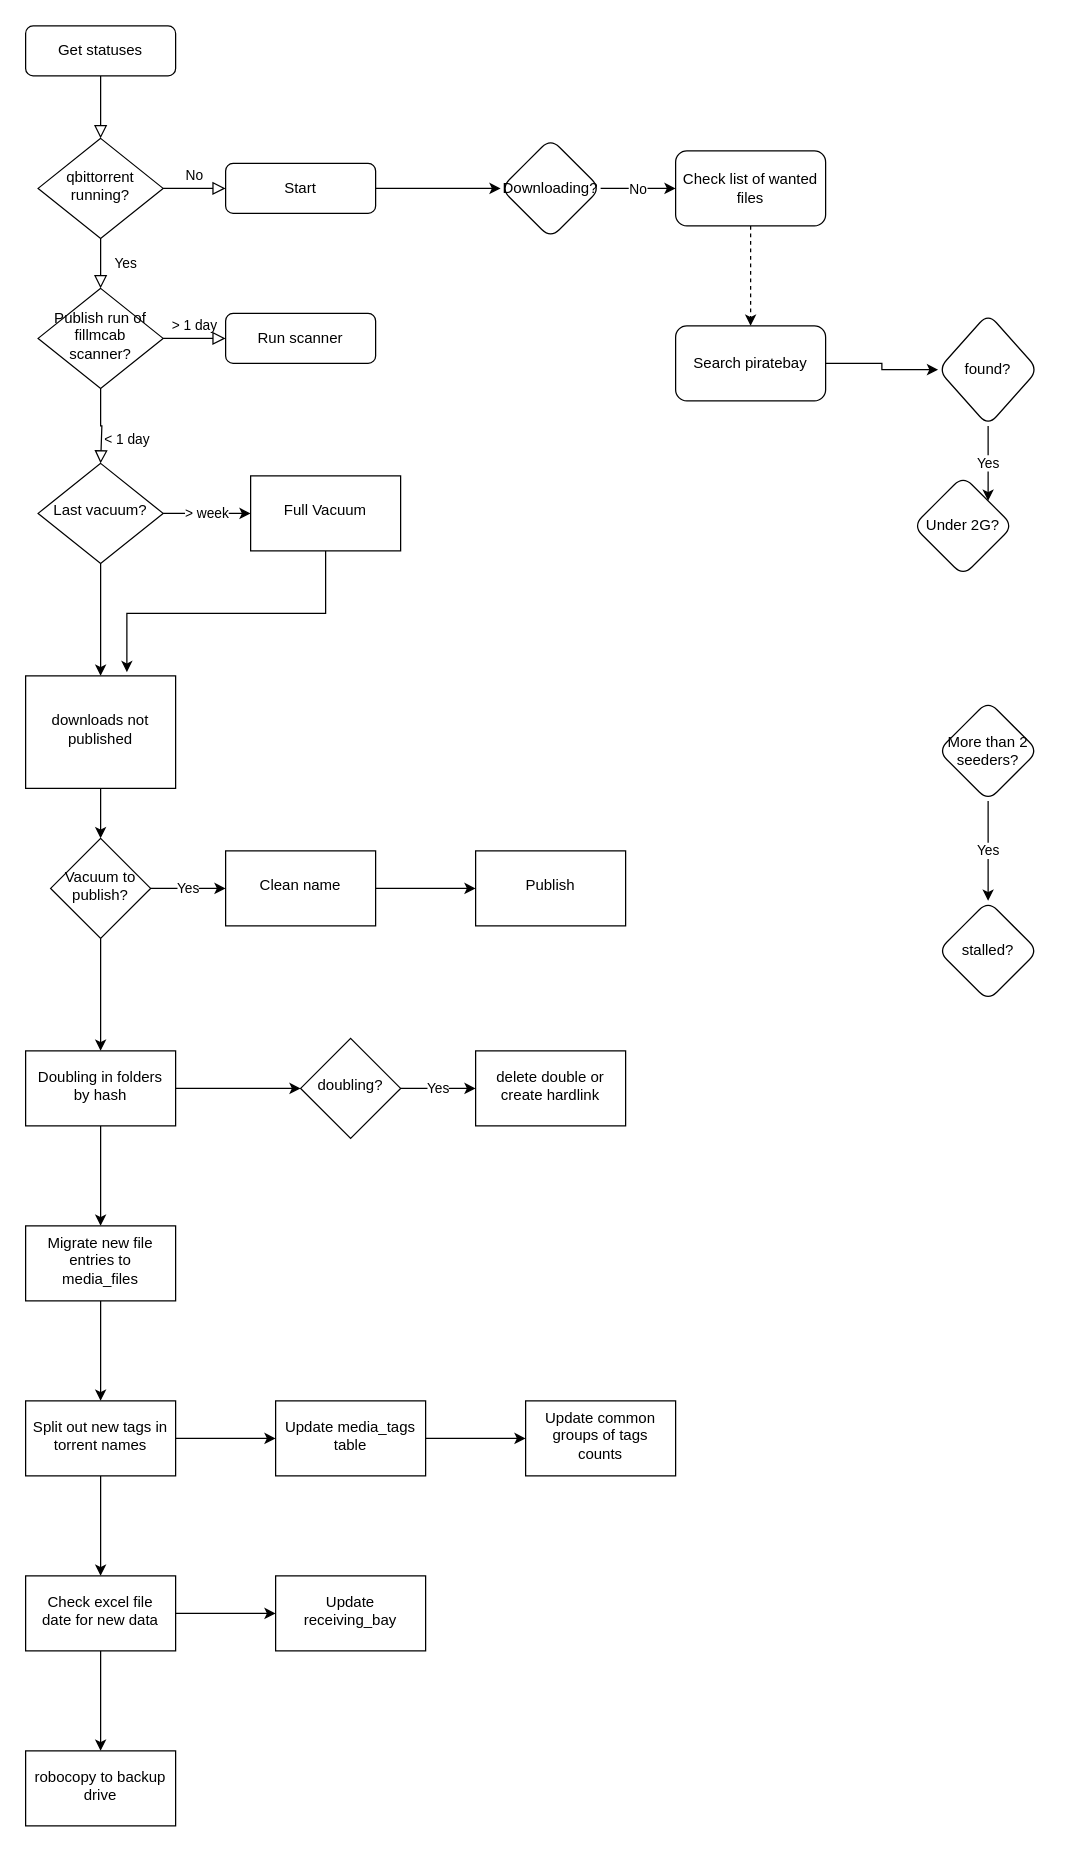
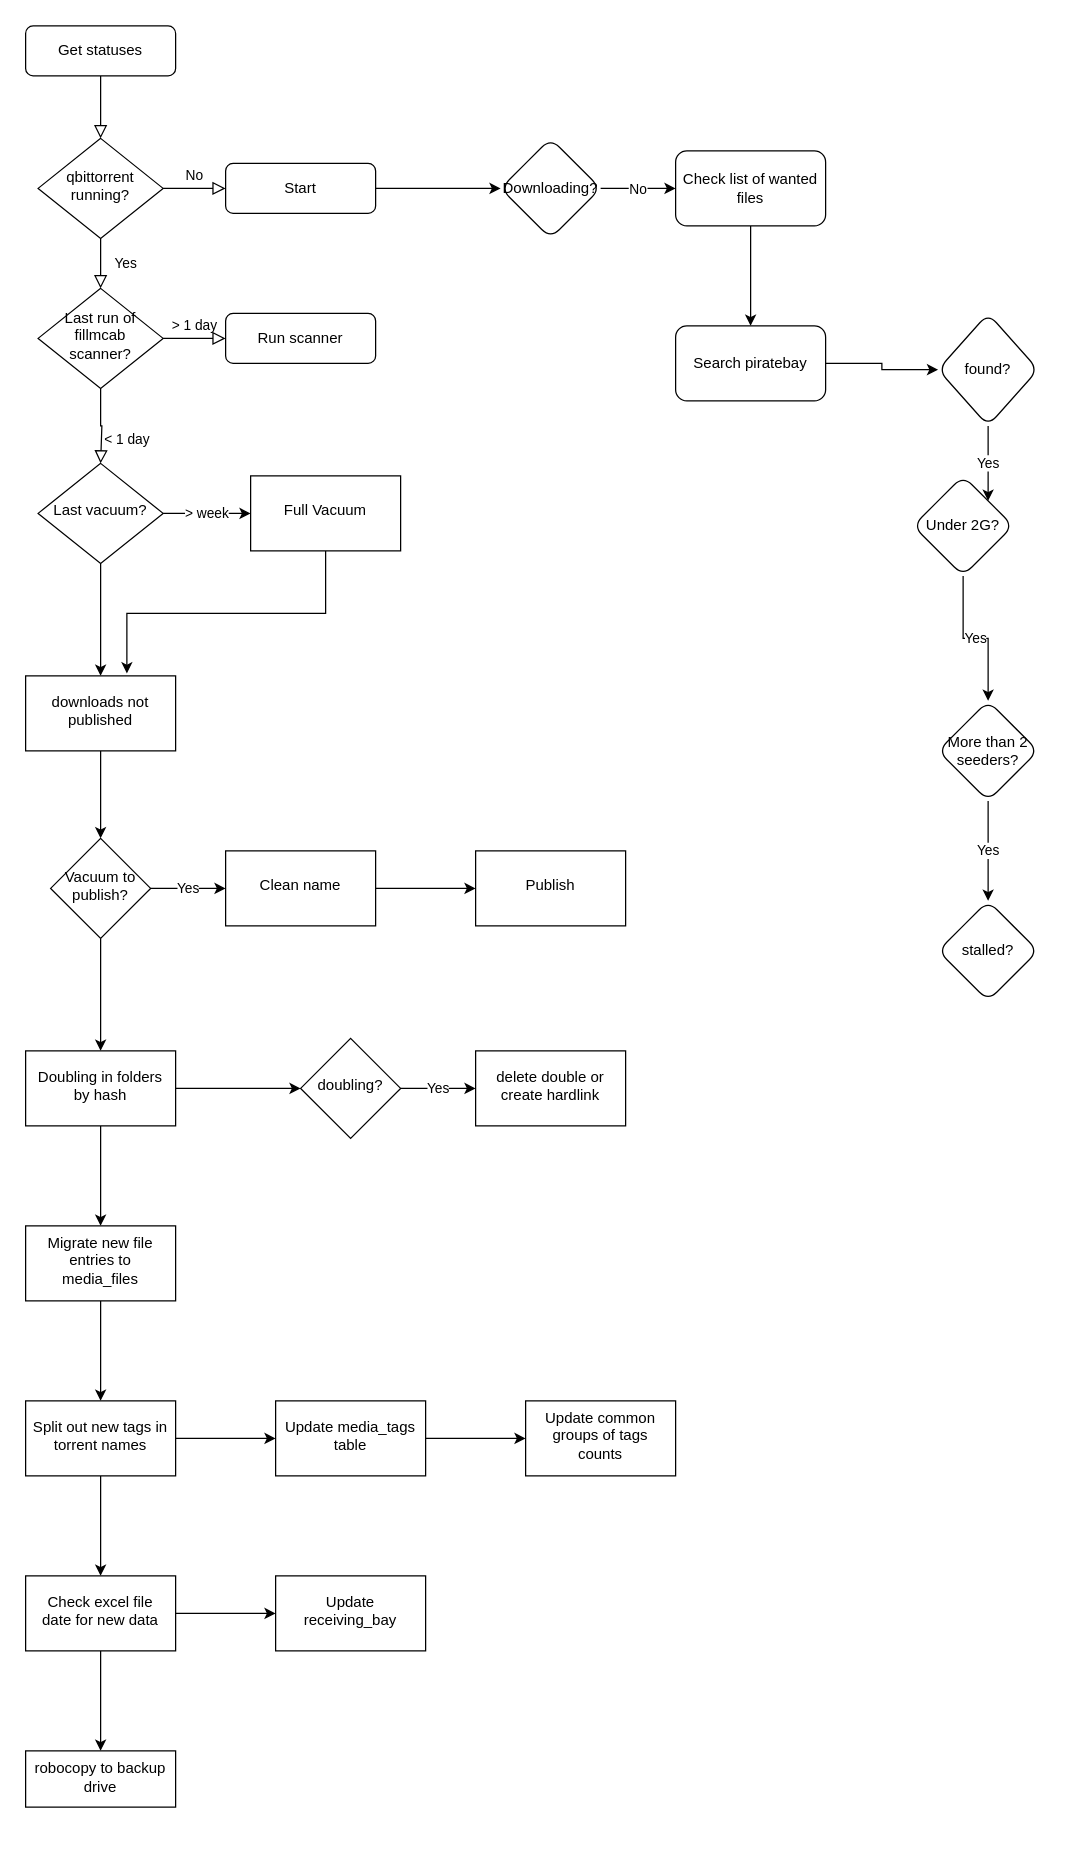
(751, 272) -> (751, 272)
(101, 336) -> (101, 336)
none -> (971, 638)
(101, 732) -> (101, 713)
(101, 1788) -> (101, 1779)
